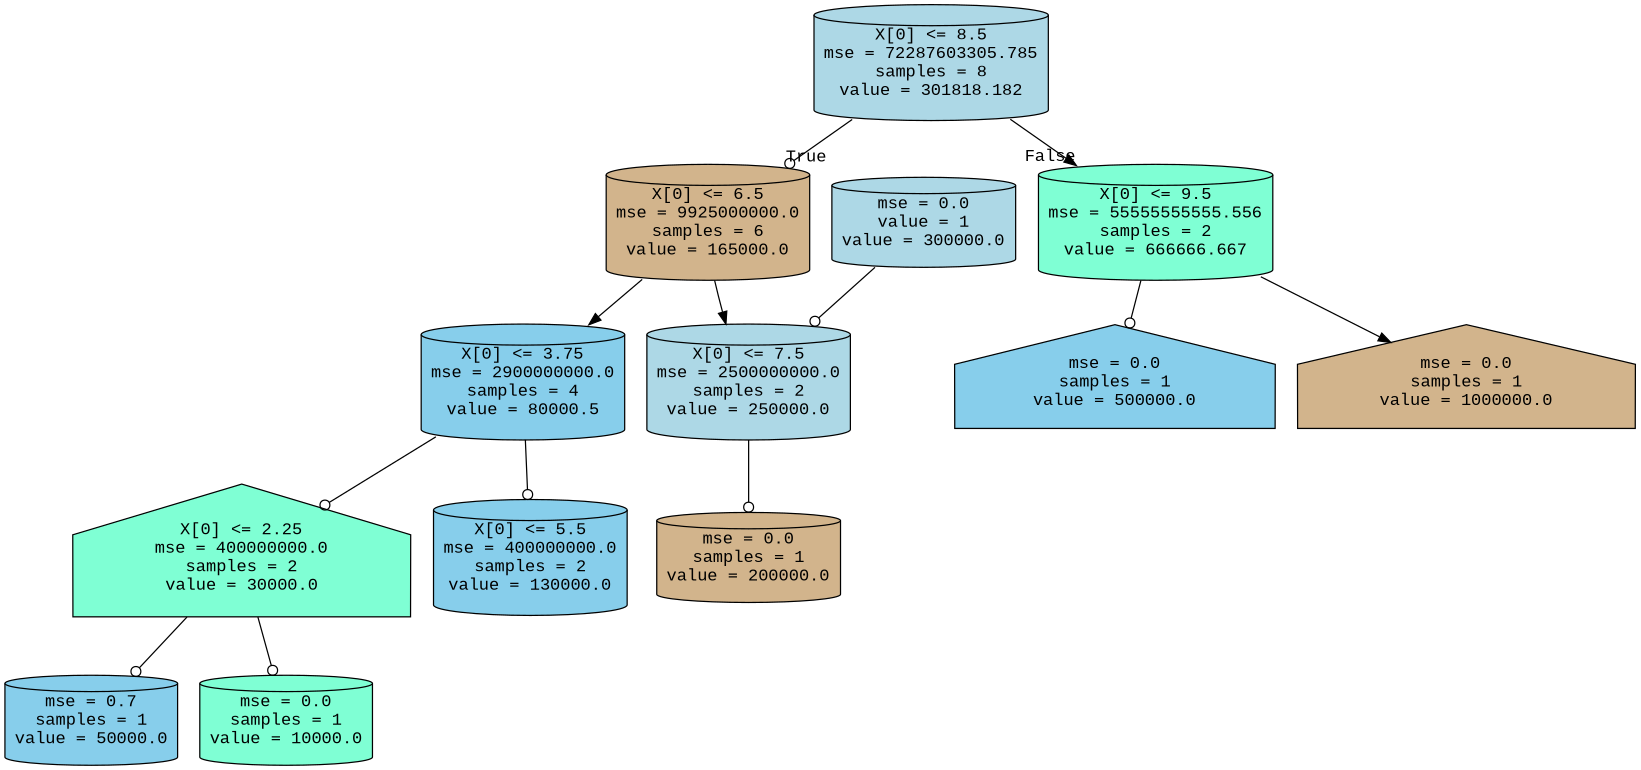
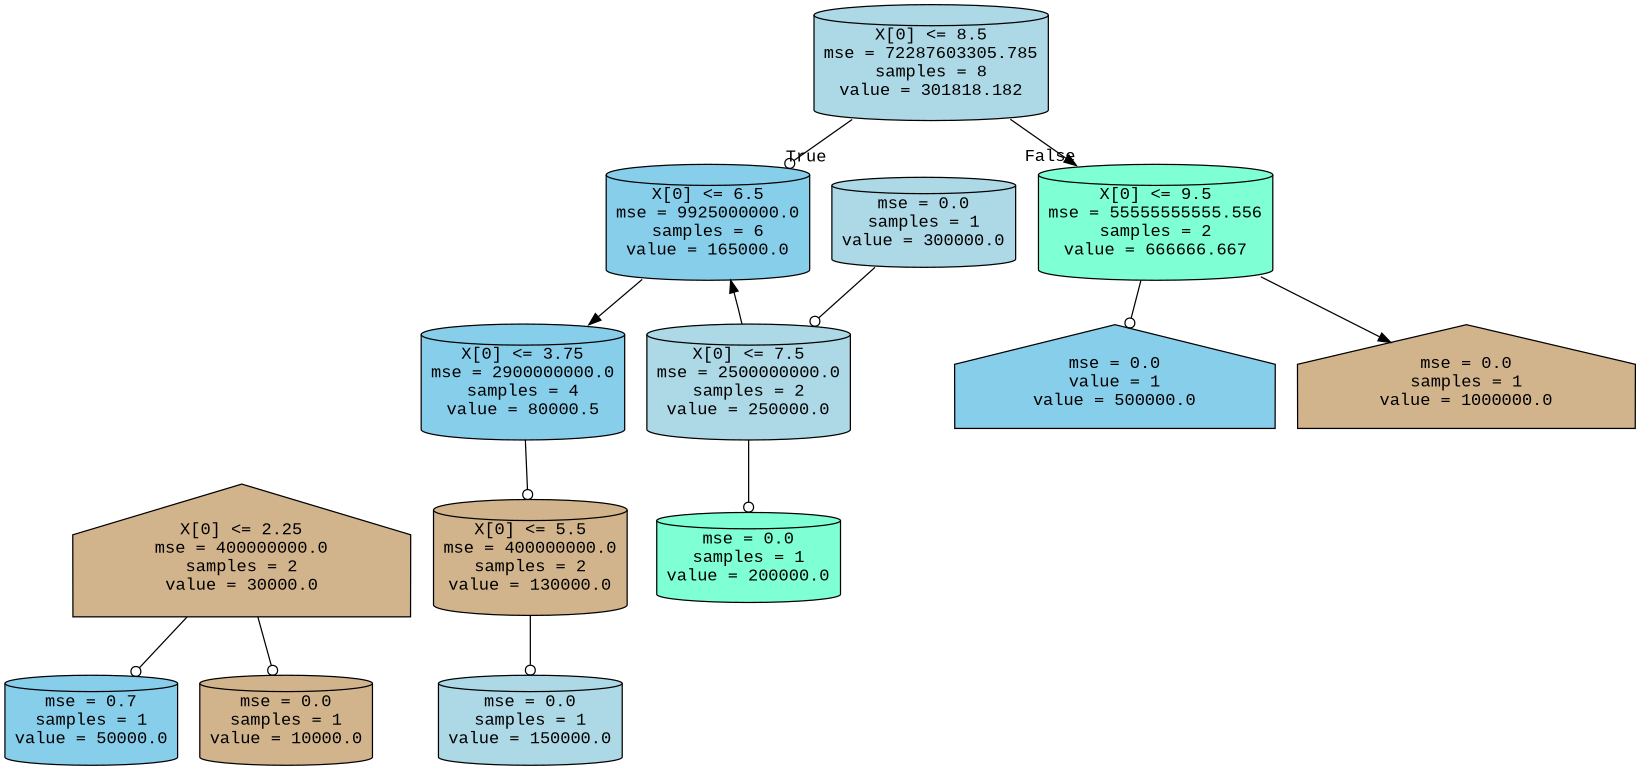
(708, 222) -> (708, 222)
(924, 222) -> (924, 222)
(718, 296) -> (738, 308)
(1115, 382) -> (1115, 382)
(383, 470) -> none
(242, 557) -> (242, 557)
(530, 557) -> (530, 557)
(749, 557) -> (749, 557)
(286, 720) -> (286, 720)
none -> (530, 720)
